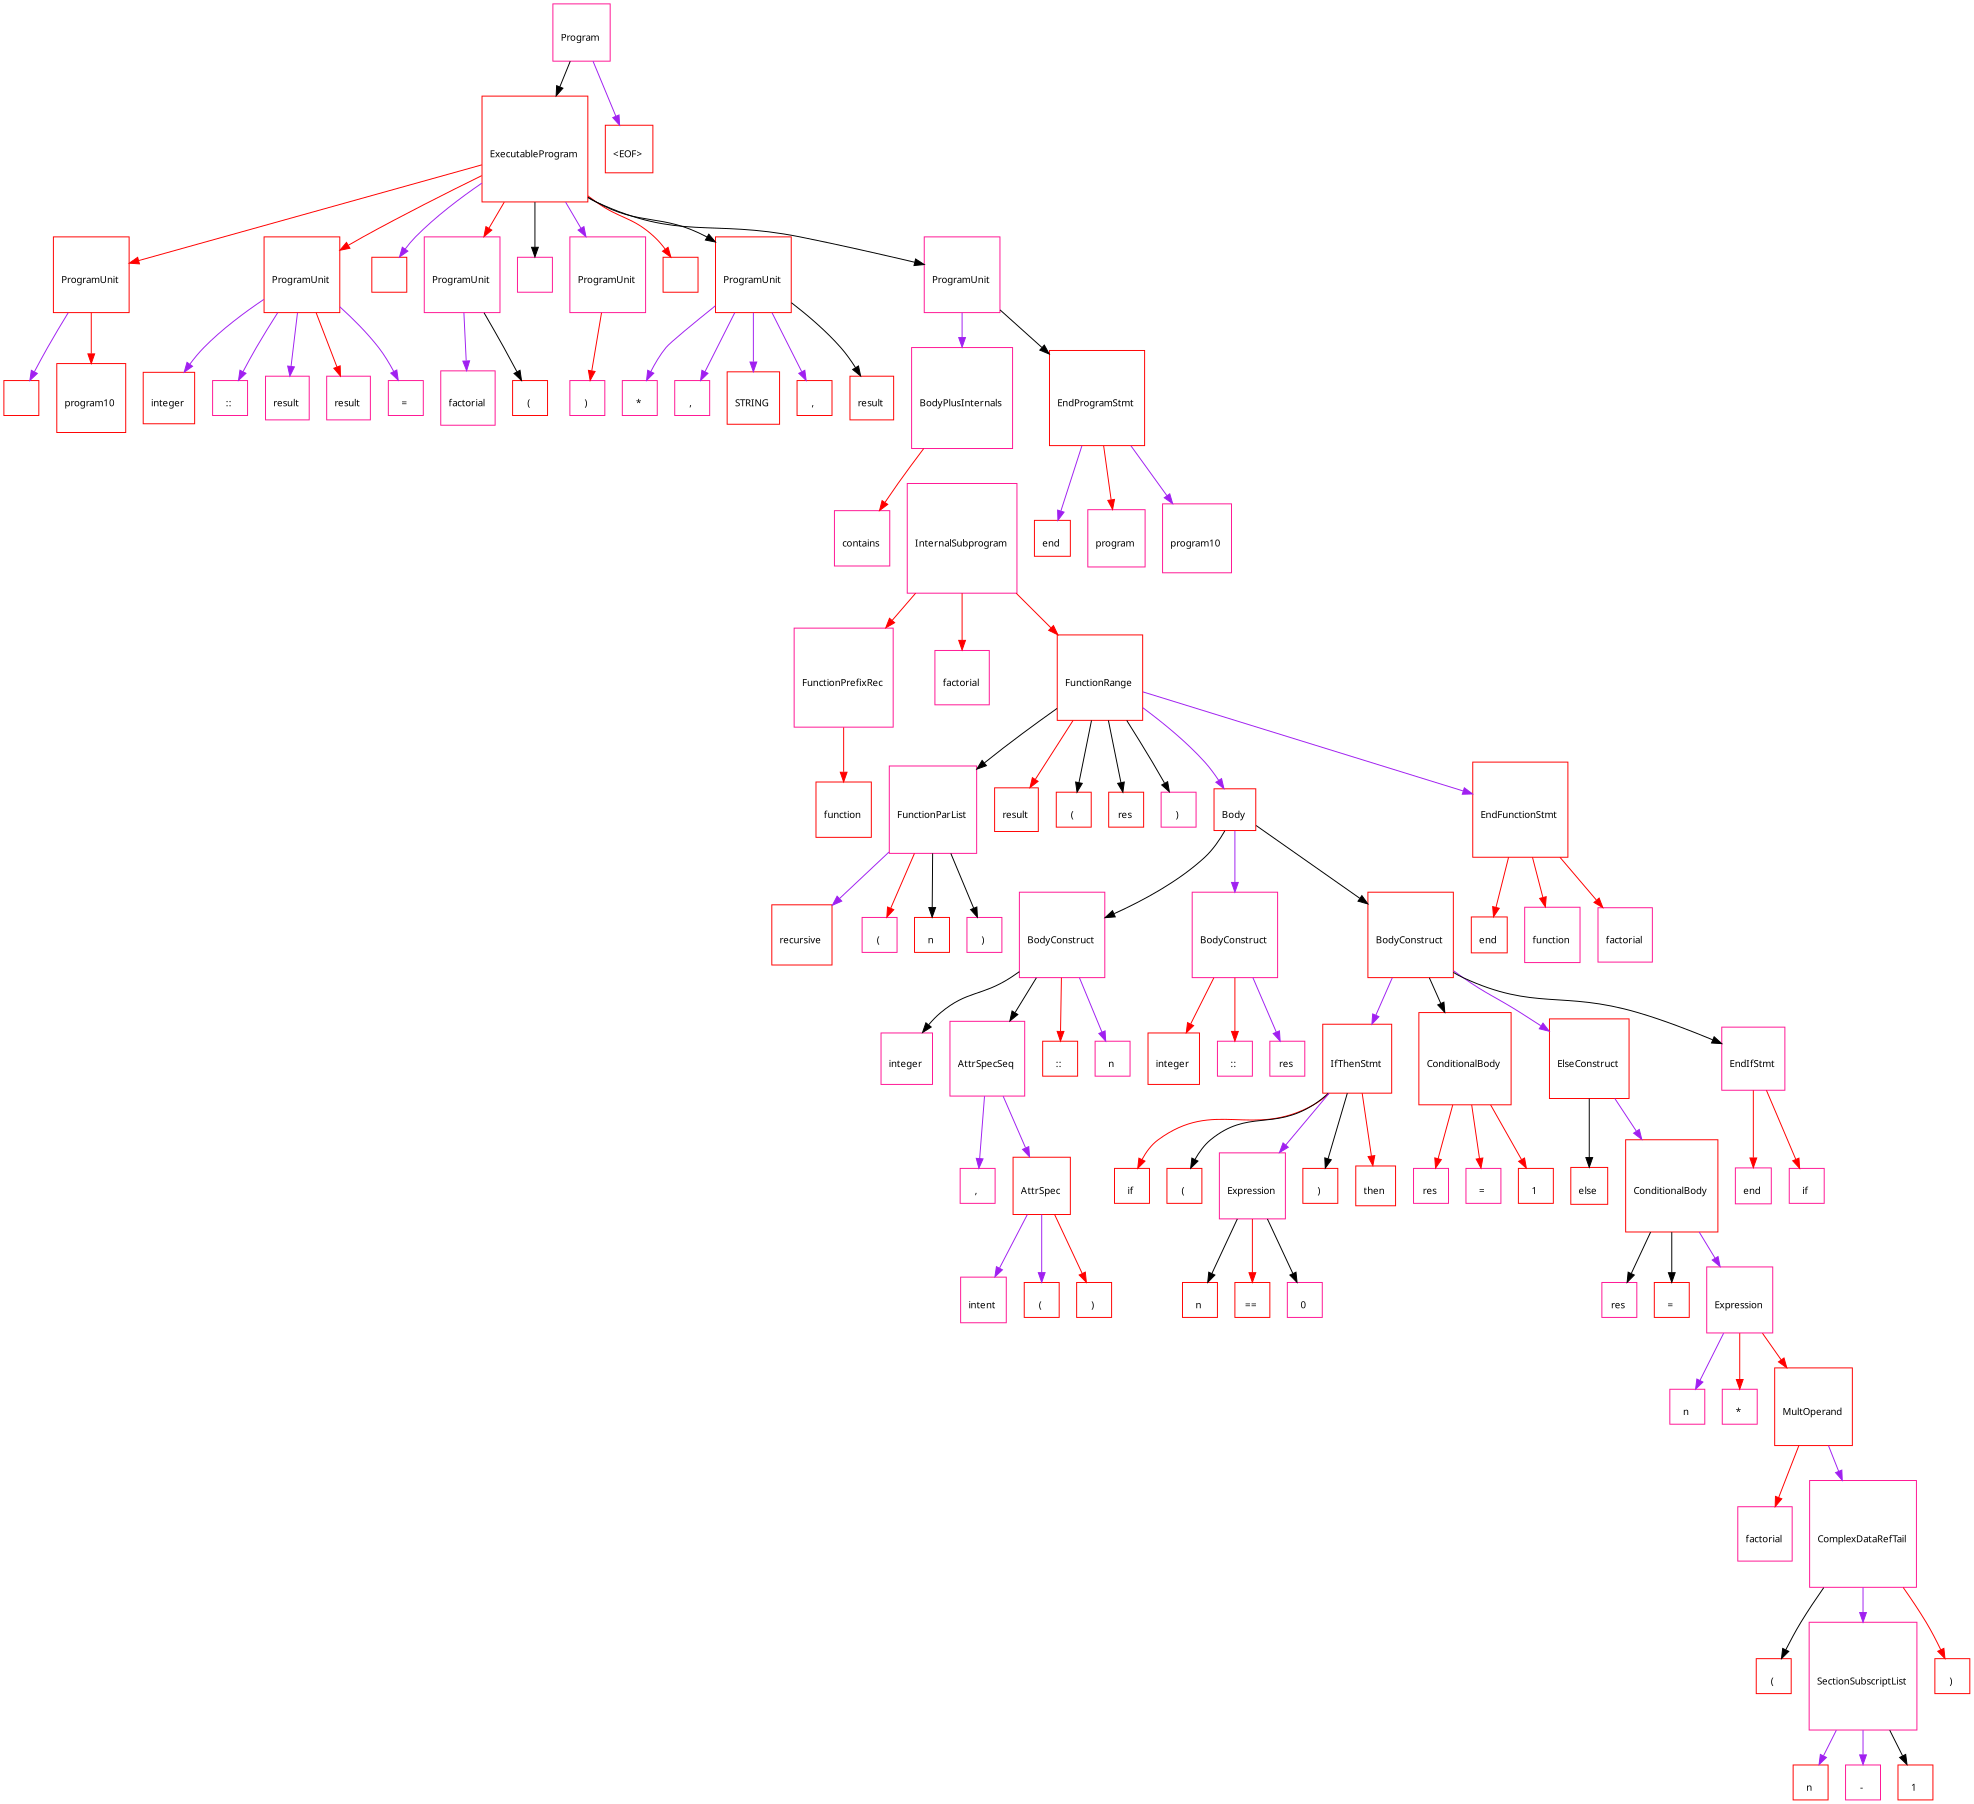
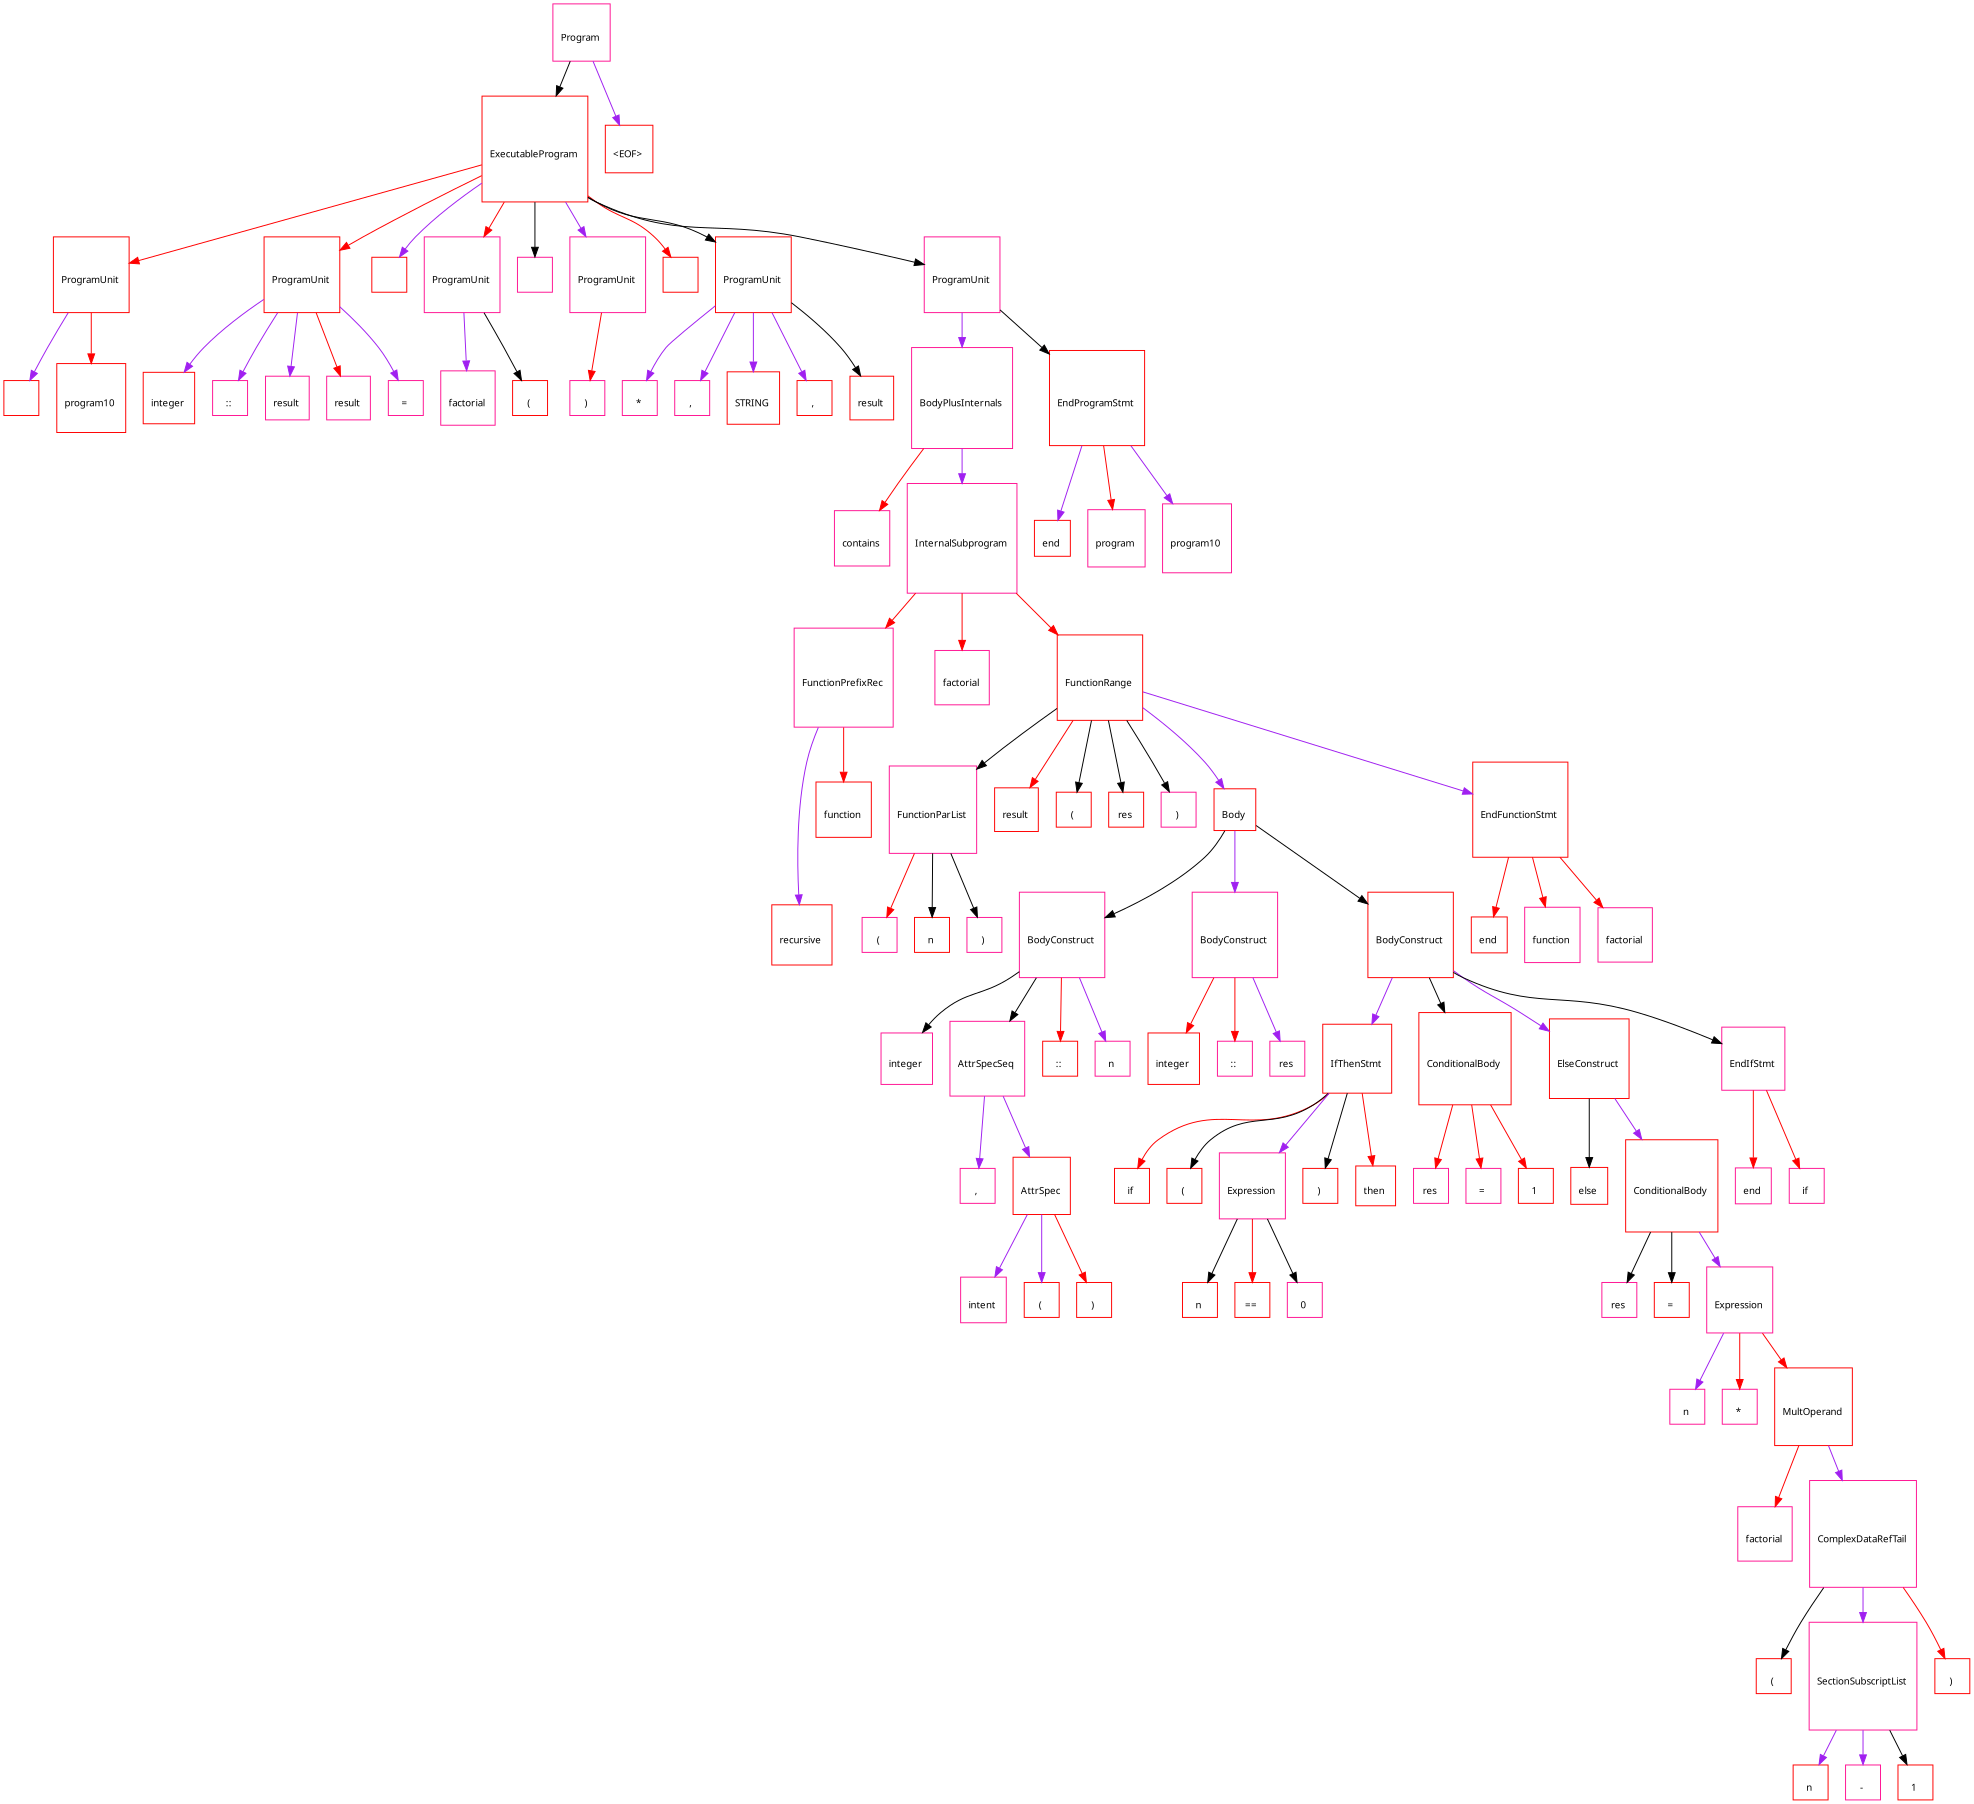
none -> (962, 461)
(864, 875) -> (800, 810)
